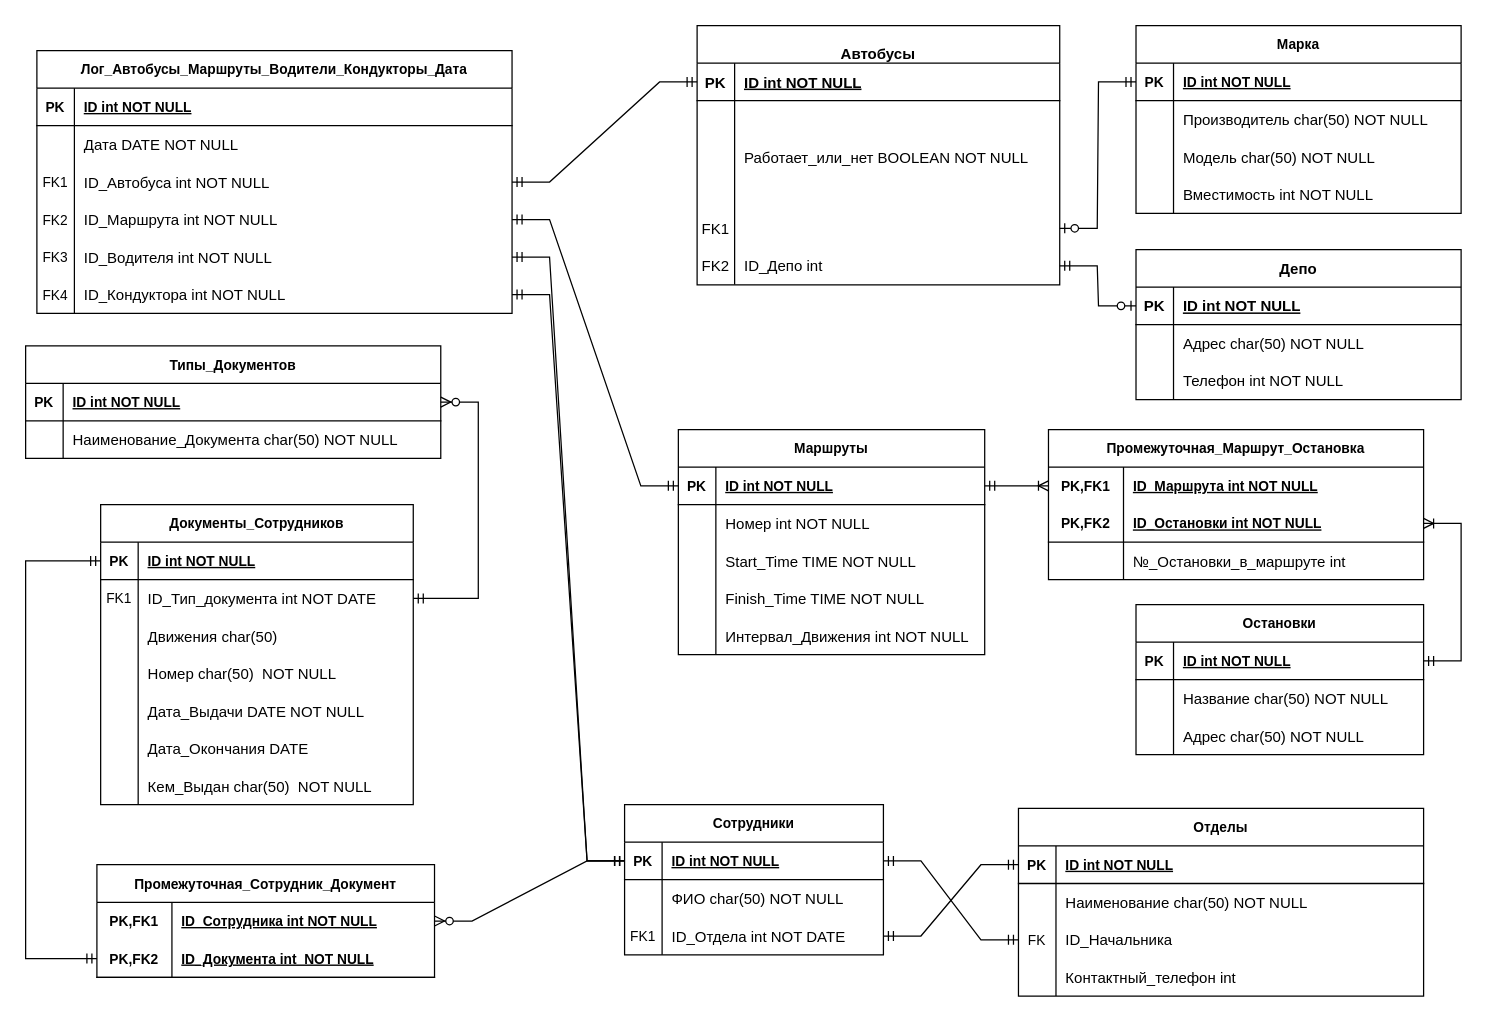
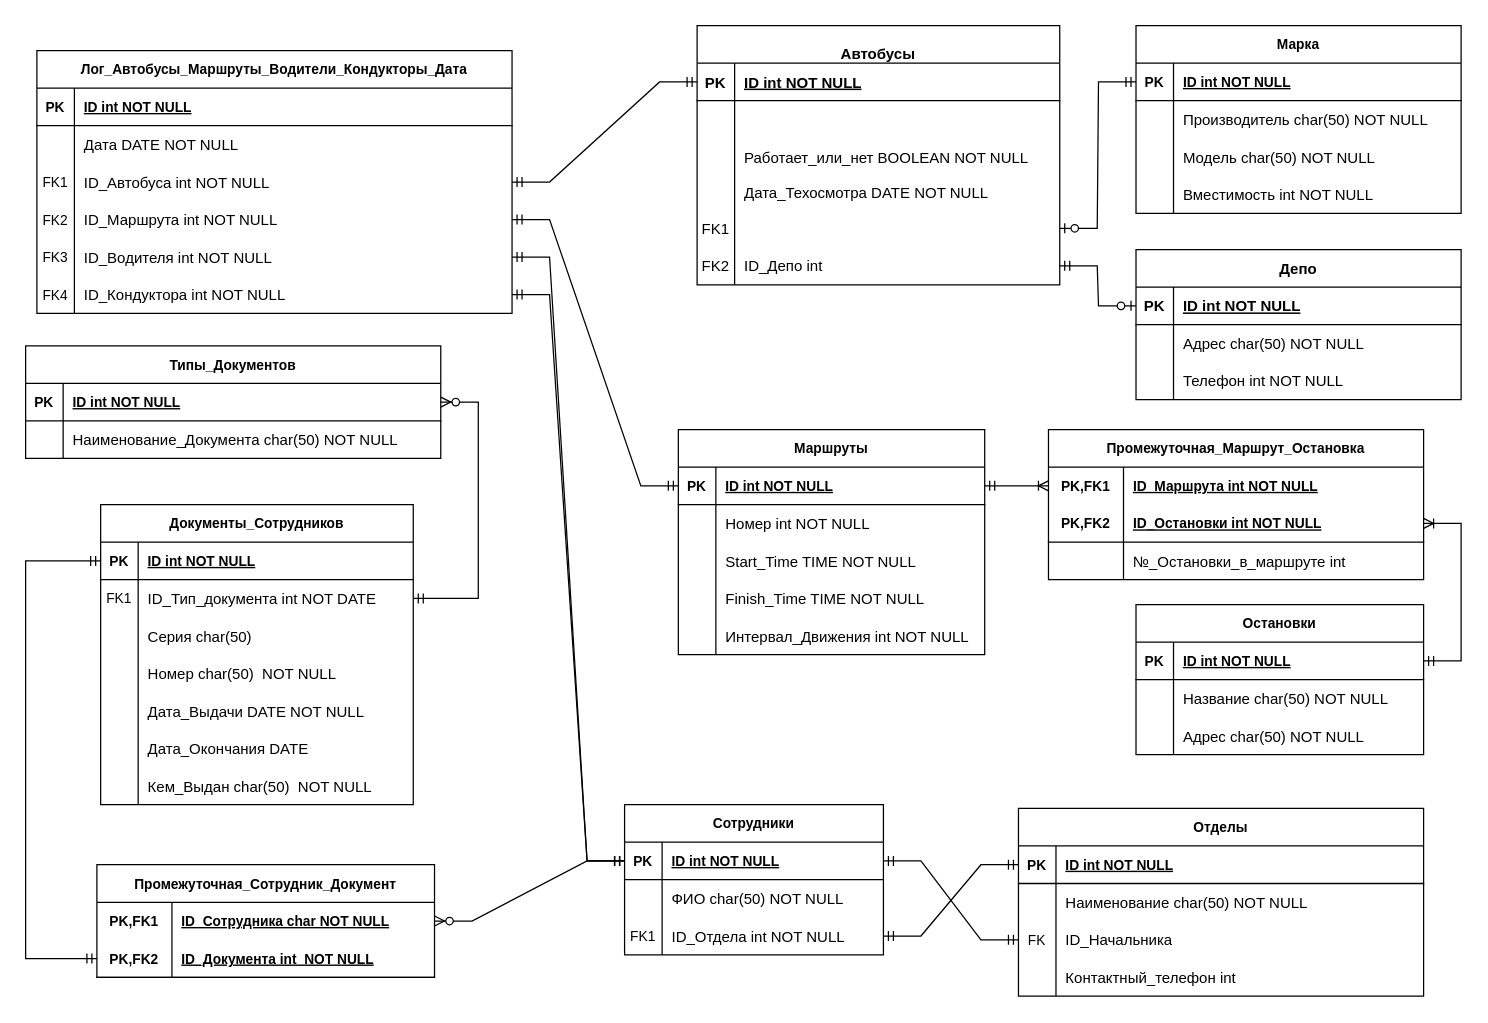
none -> (897, 193)
(217, 636) -> (204, 636)
(274, 921) -> (280, 921)
(756, 936) -> (756, 936)
